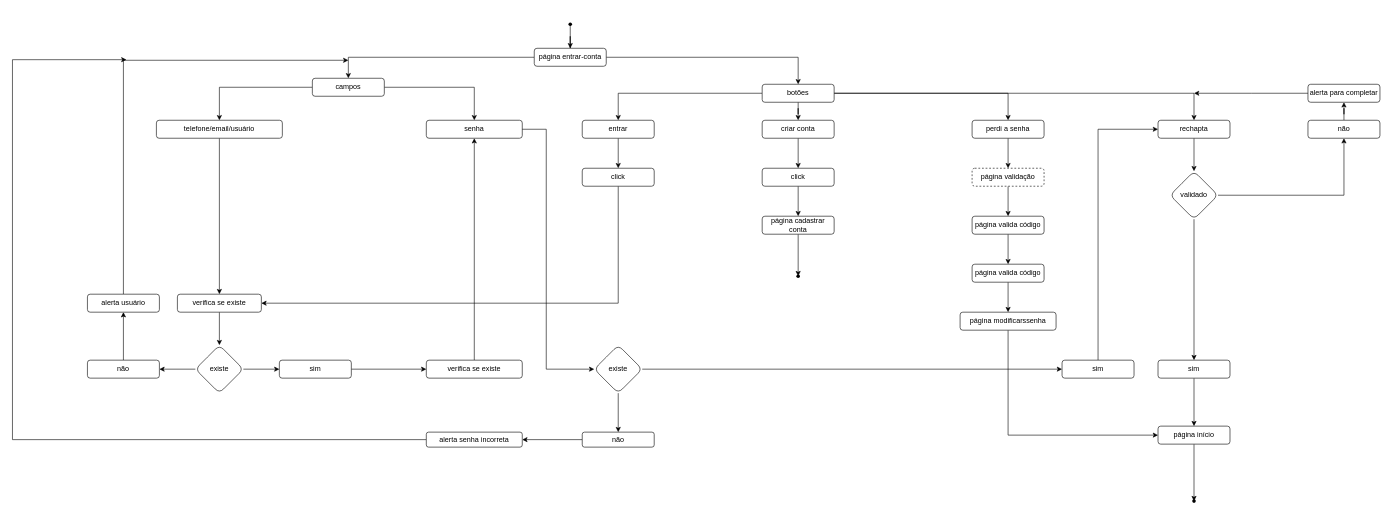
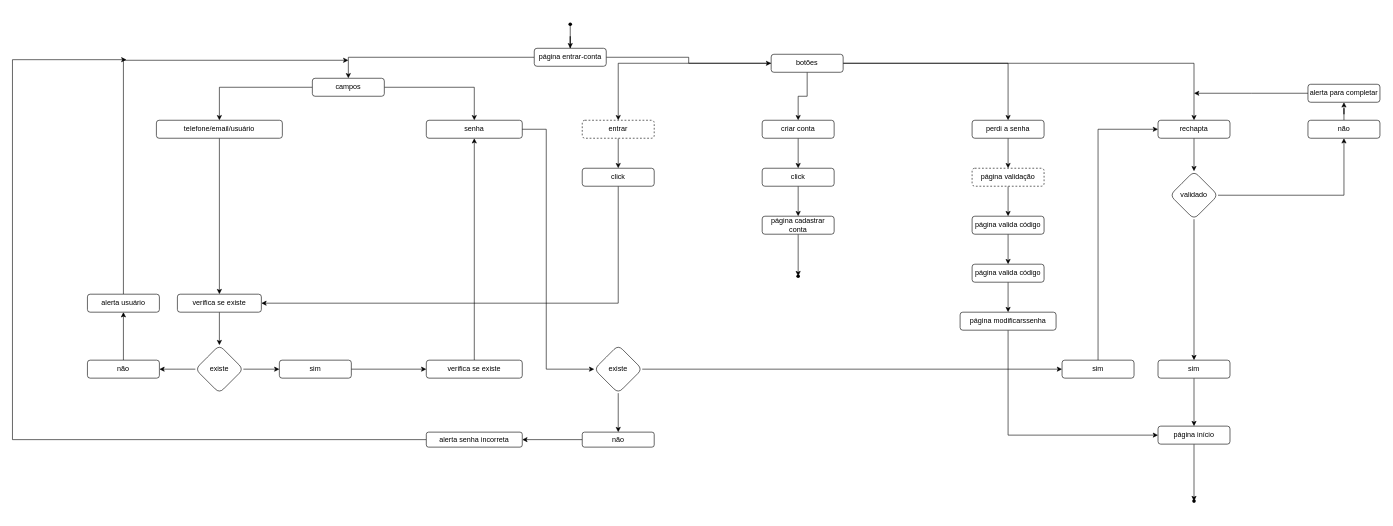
(798, 93) -> (807, 63)
(618, 129) -> (618, 129)
